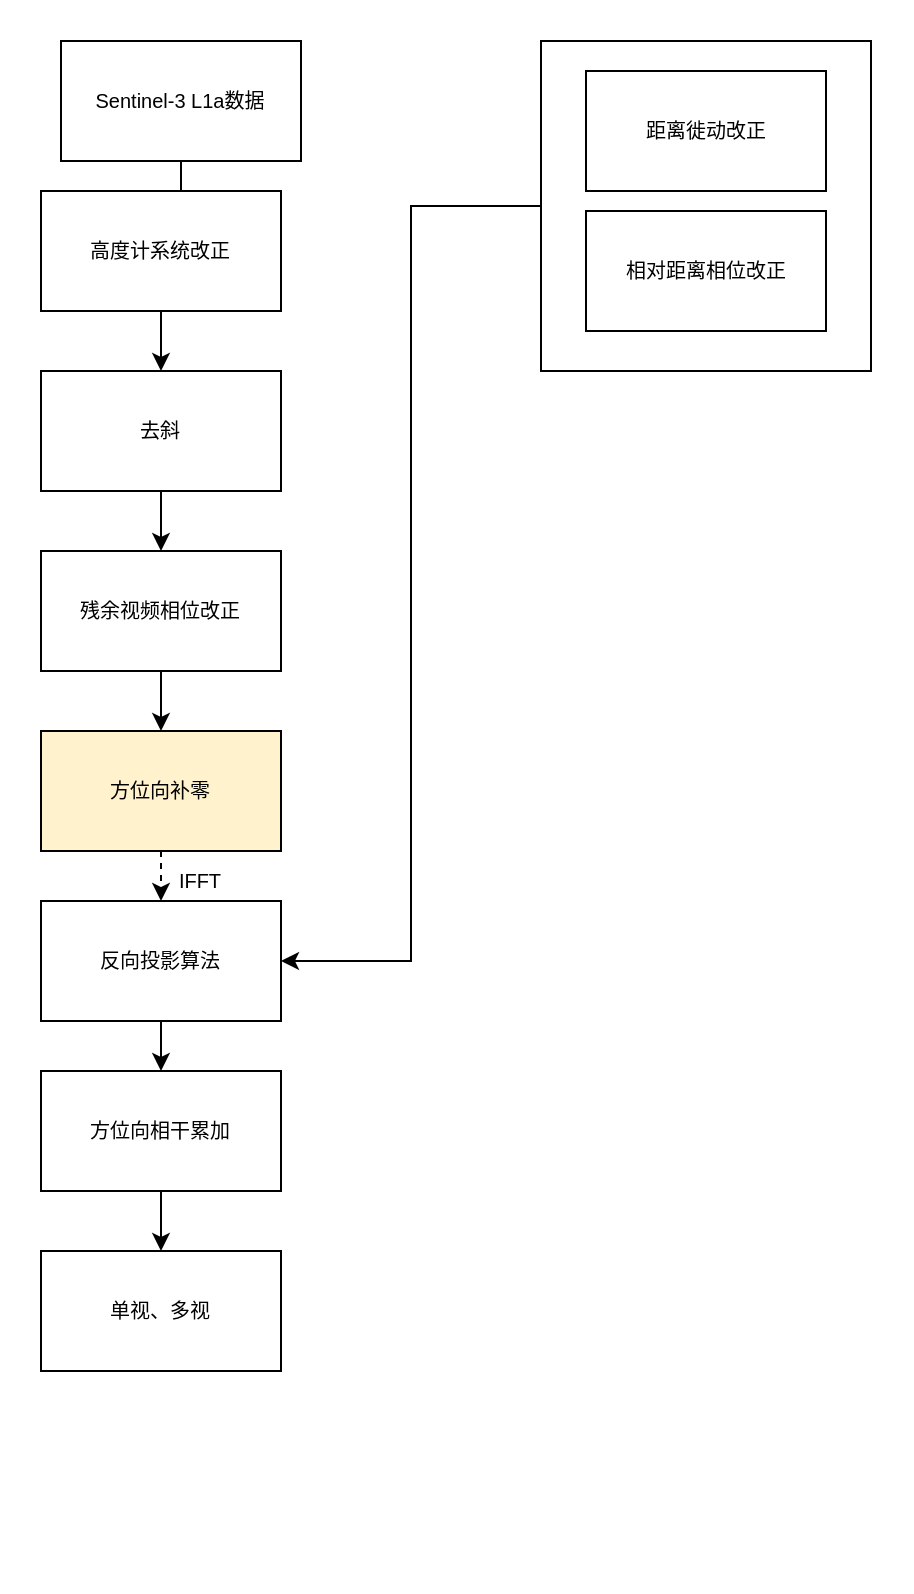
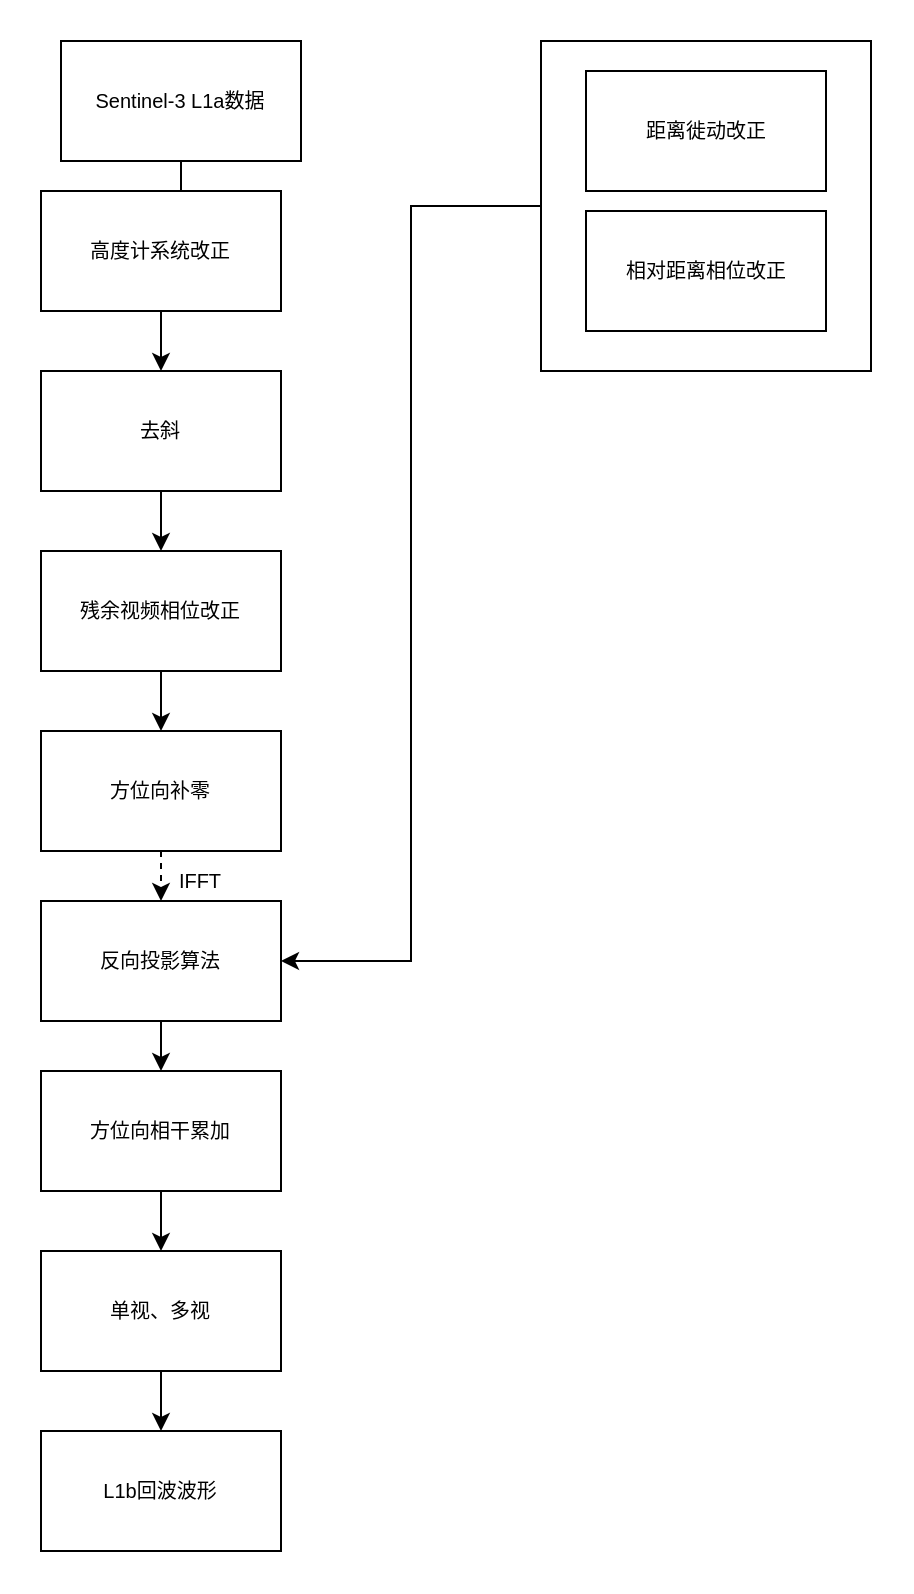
(161, 791) -> (161, 791)
none -> (161, 1408)
none -> (161, 1491)
